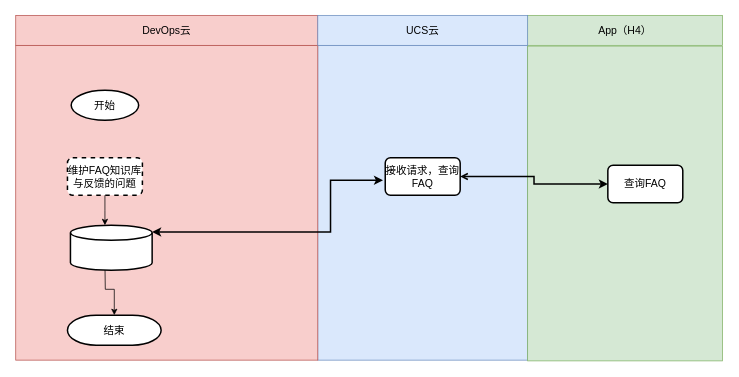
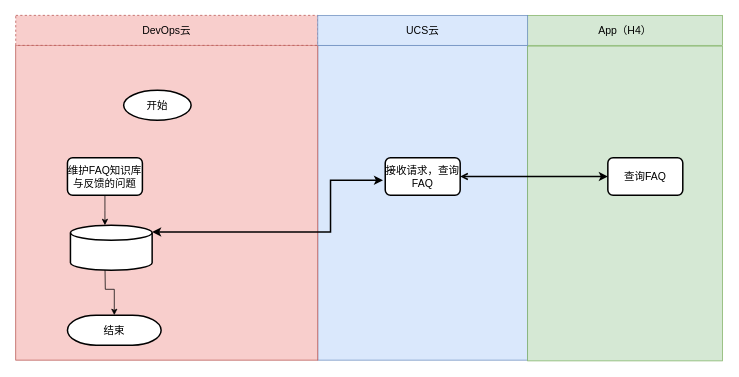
(167, 30) -> (167, 30)
(105, 105) -> (157, 105)
(105, 177) -> (105, 177)
(645, 184) -> (645, 177)
